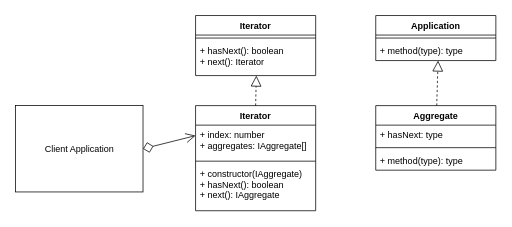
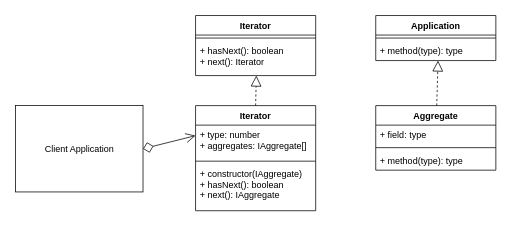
(233, 135) -> (231, 135)
(414, 135) -> (406, 135)
